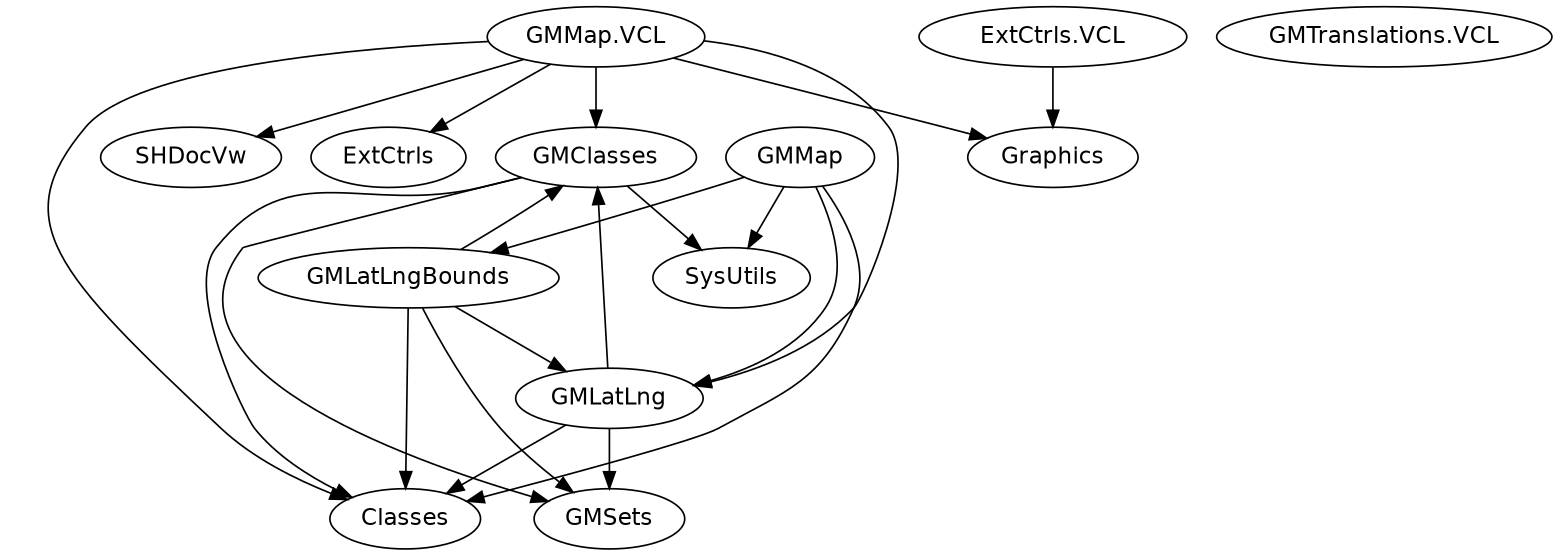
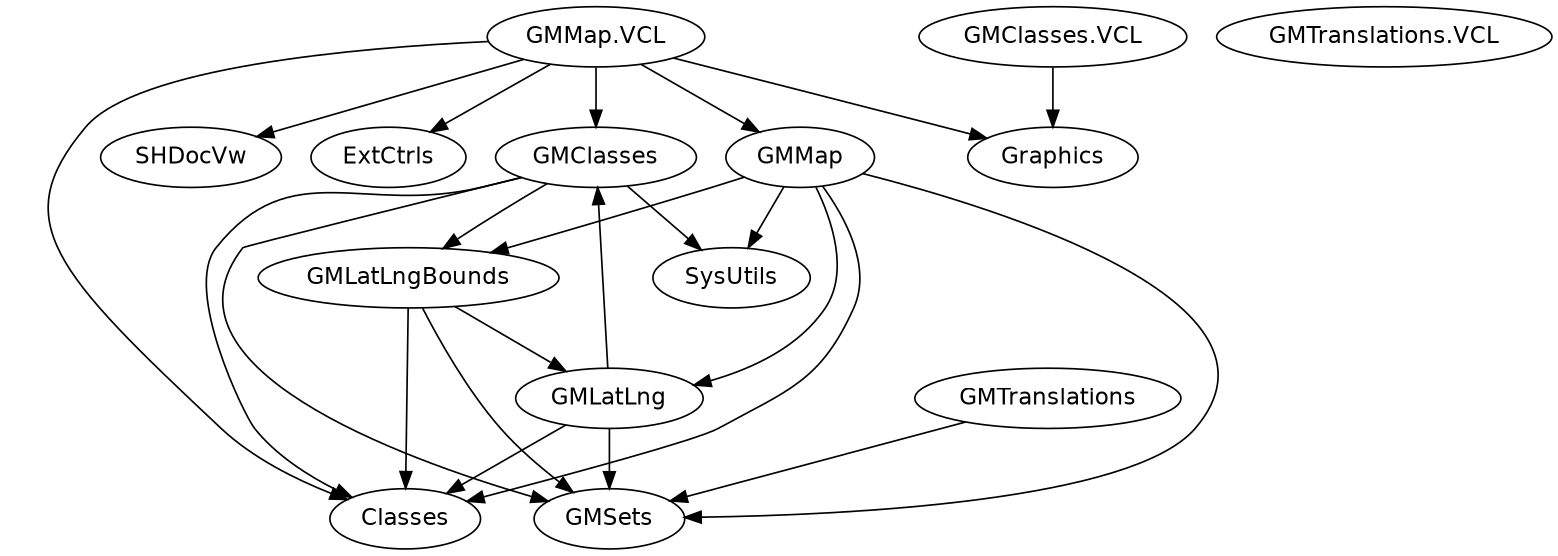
(1053, 37) -> (1053, 37)
(894, 197) -> (693, 94)
(505, 223) -> (502, 211)
none -> (1048, 398)
none -> (1185, 436)
